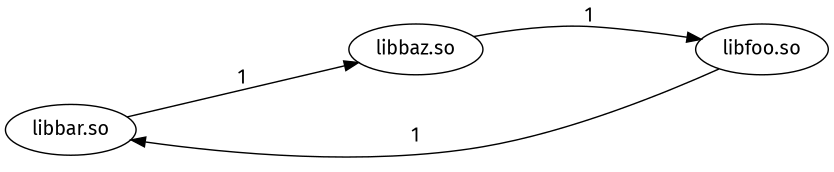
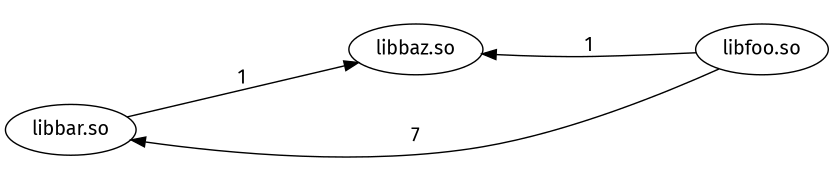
(580, 26) -> (596, 56)
(416, 136) -> (416, 136)
